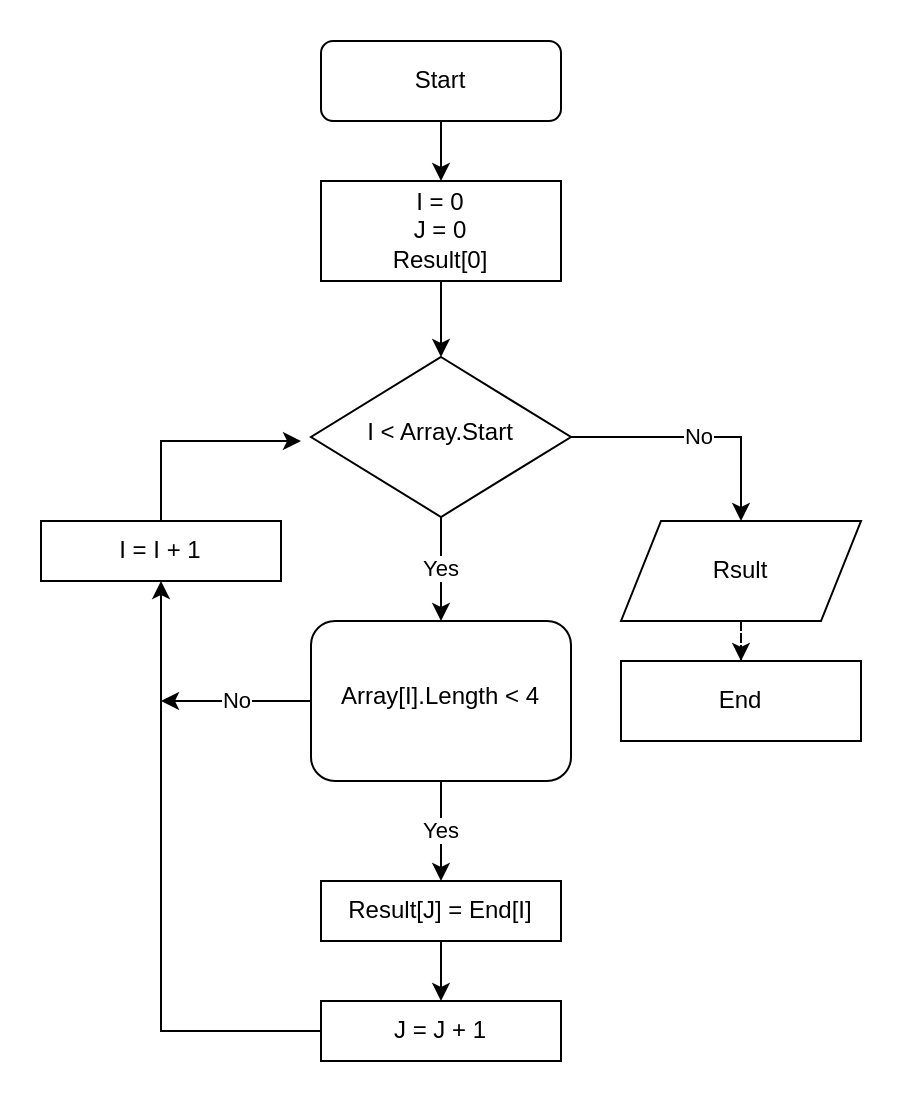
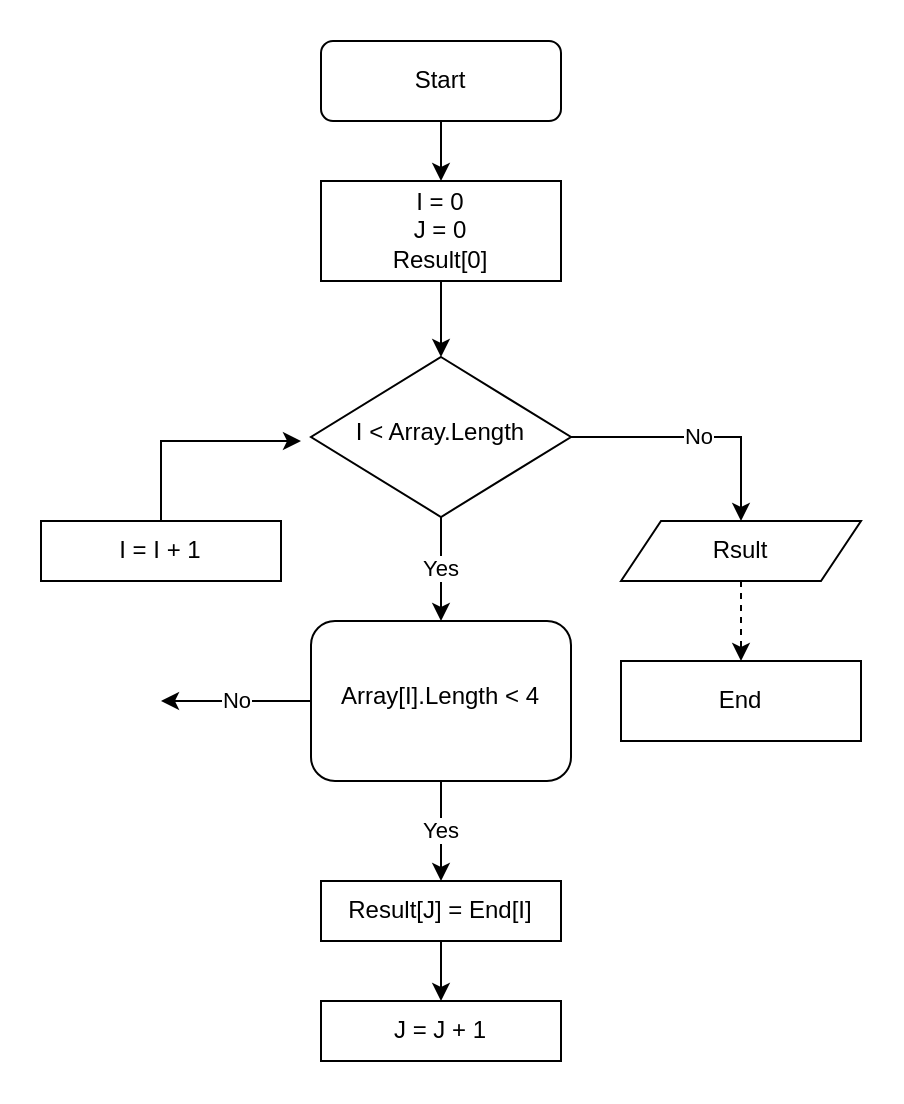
(441, 433) -> (441, 433)
(741, 571) -> (741, 551)
(161, 893) -> none
